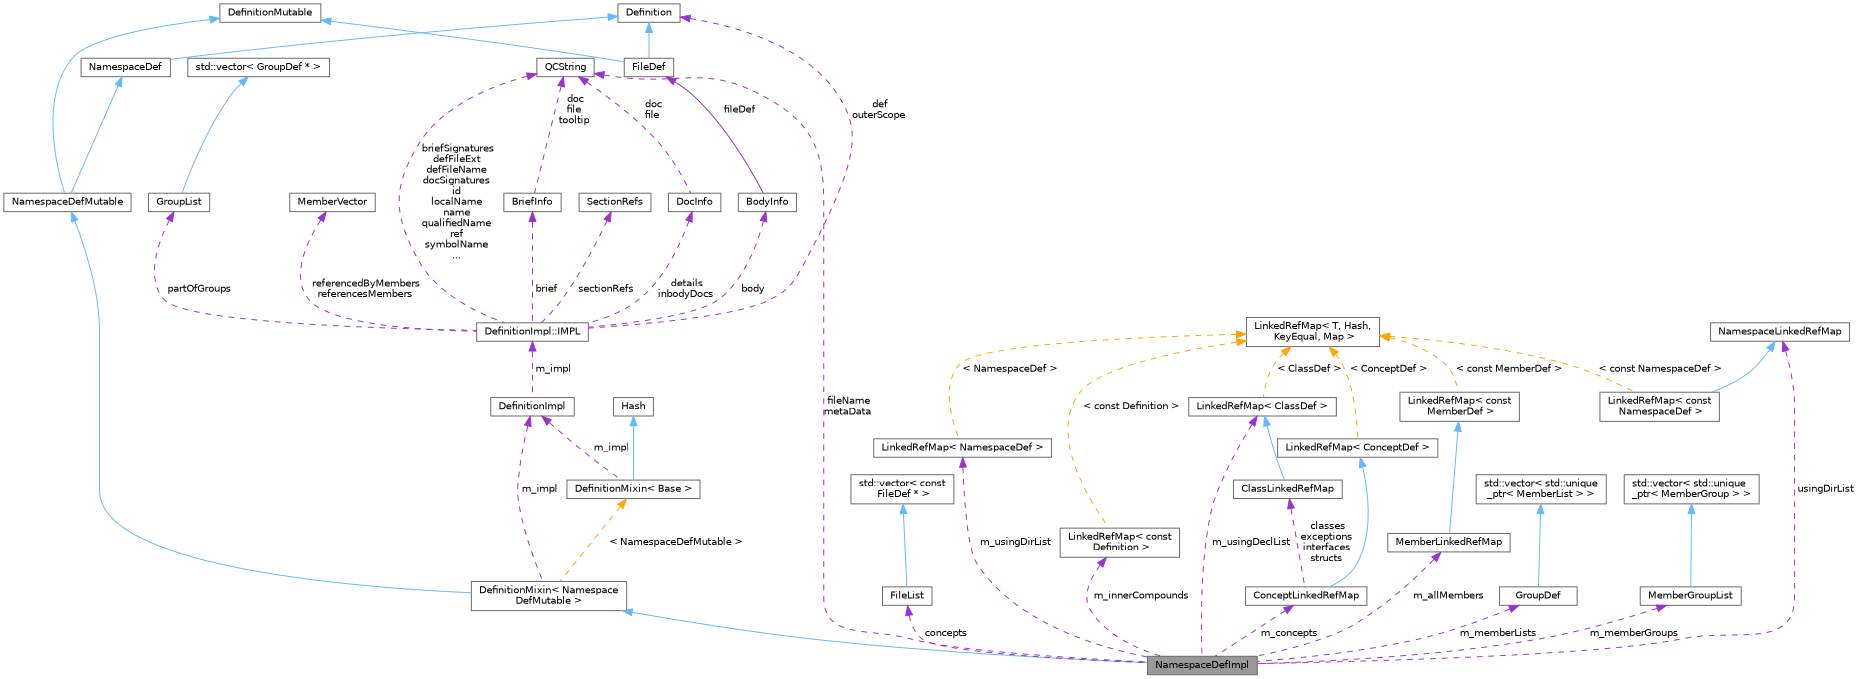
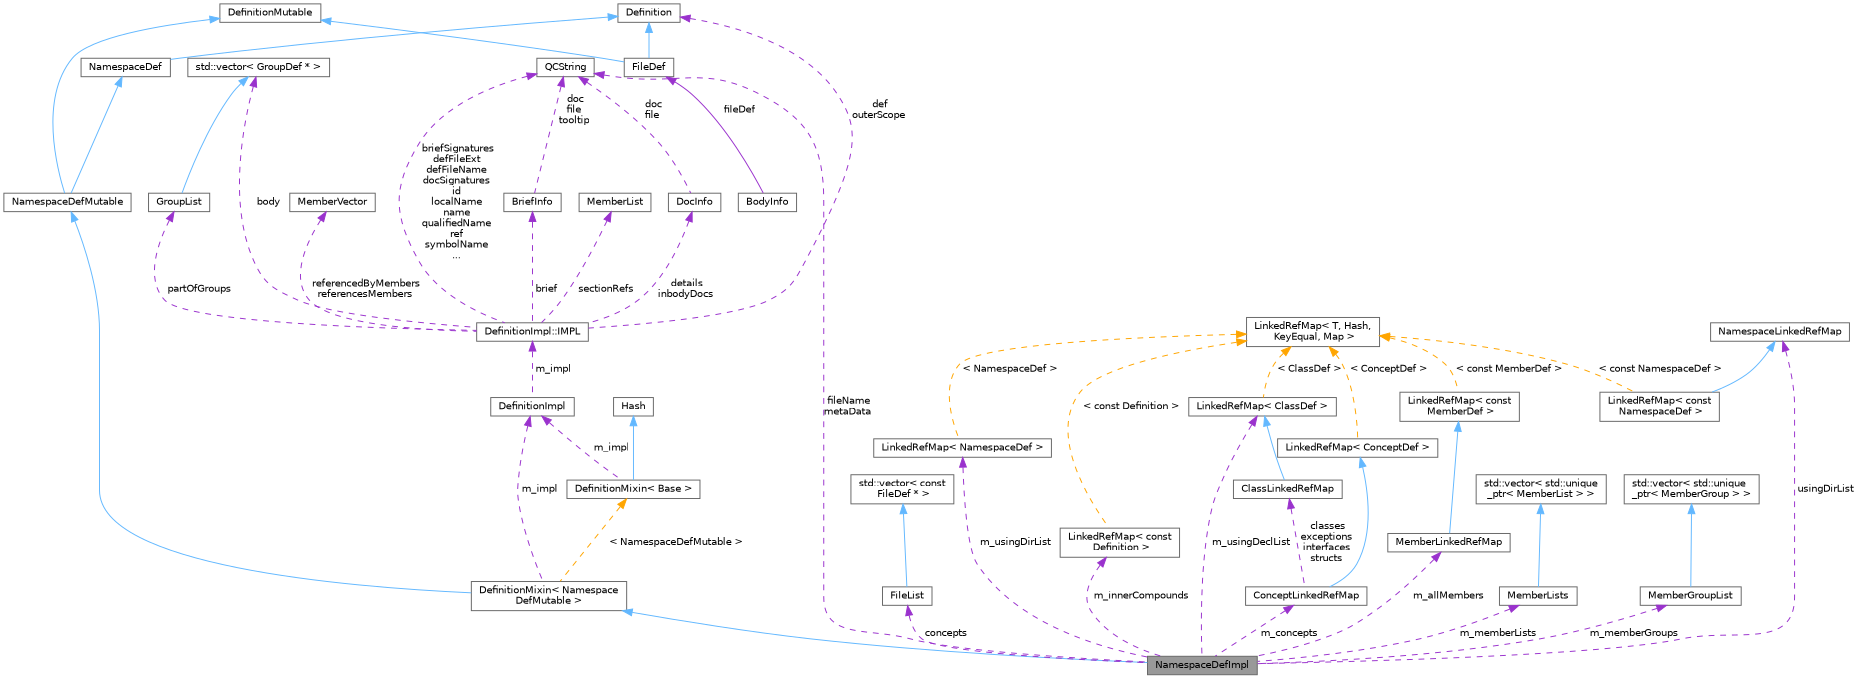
(615, 202) -> (615, 202)
(700, 308) -> (273, 287)
(1538, 596) -> (1538, 596)
